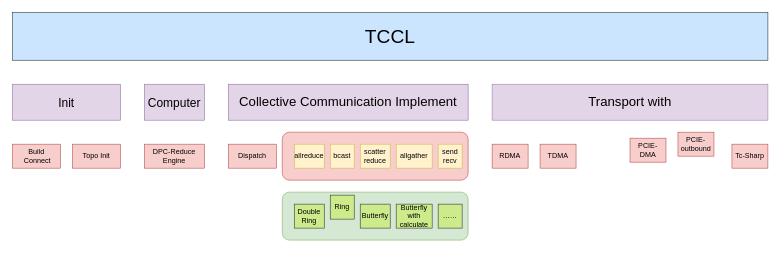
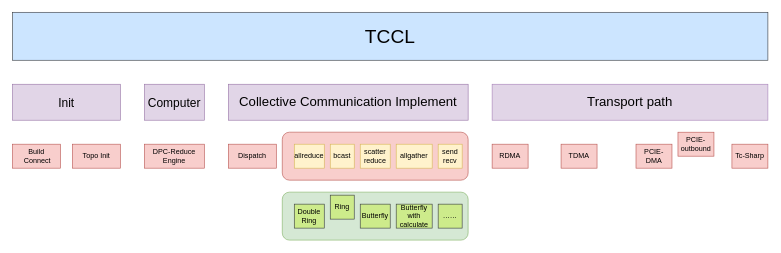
(630, 102) -> (630, 102)
(648, 150) -> (654, 156)
(558, 156) -> (579, 156)
